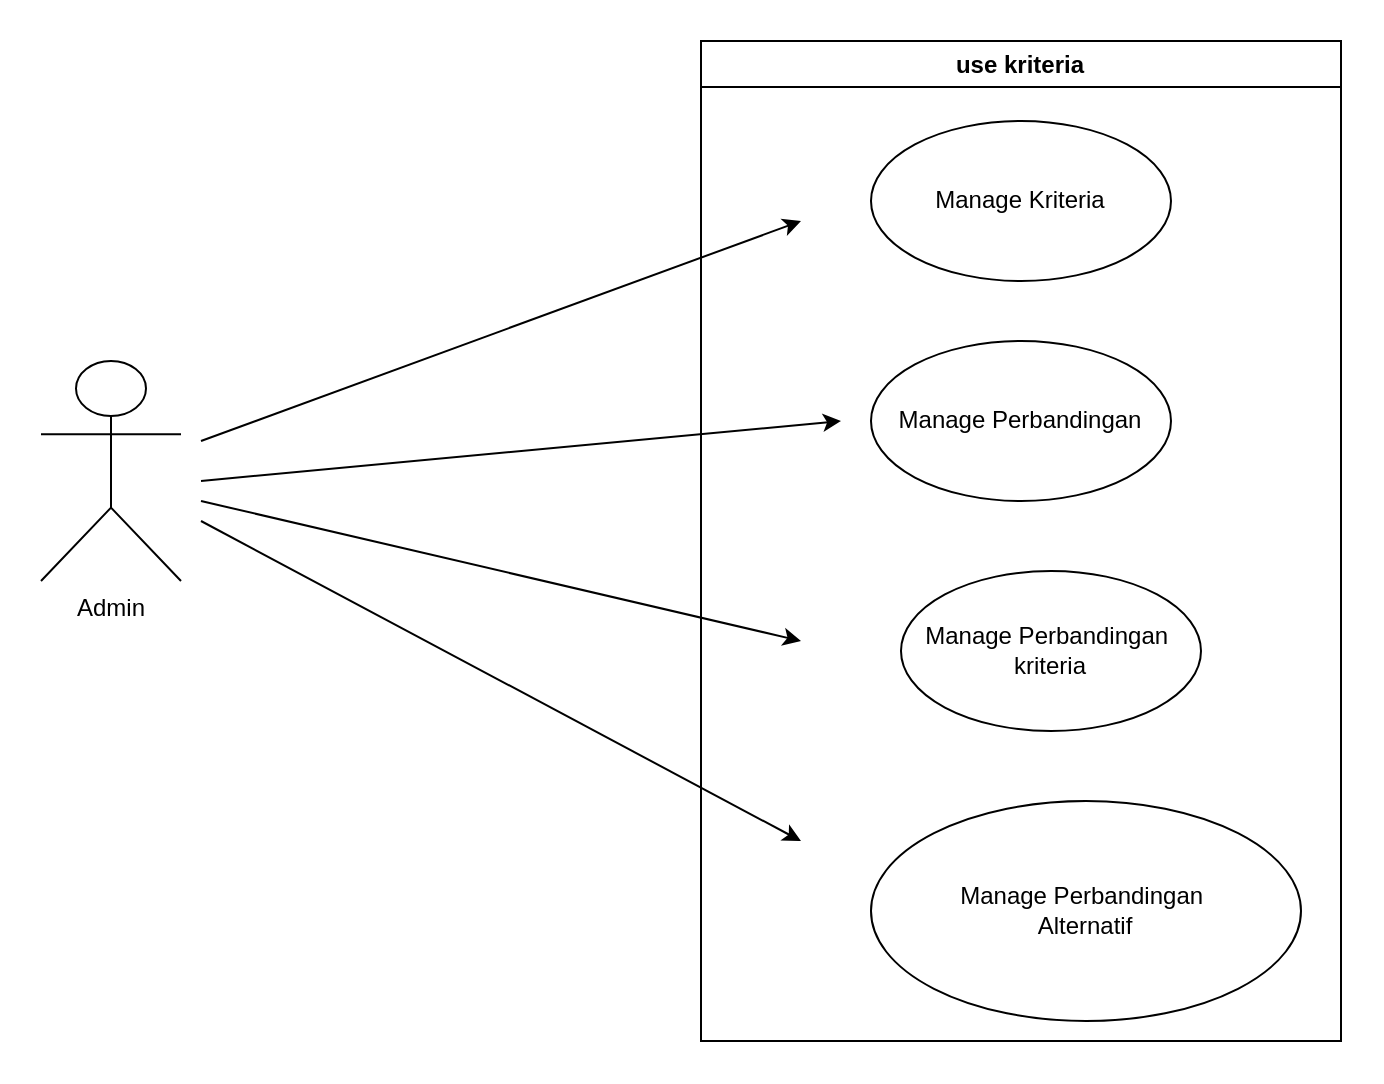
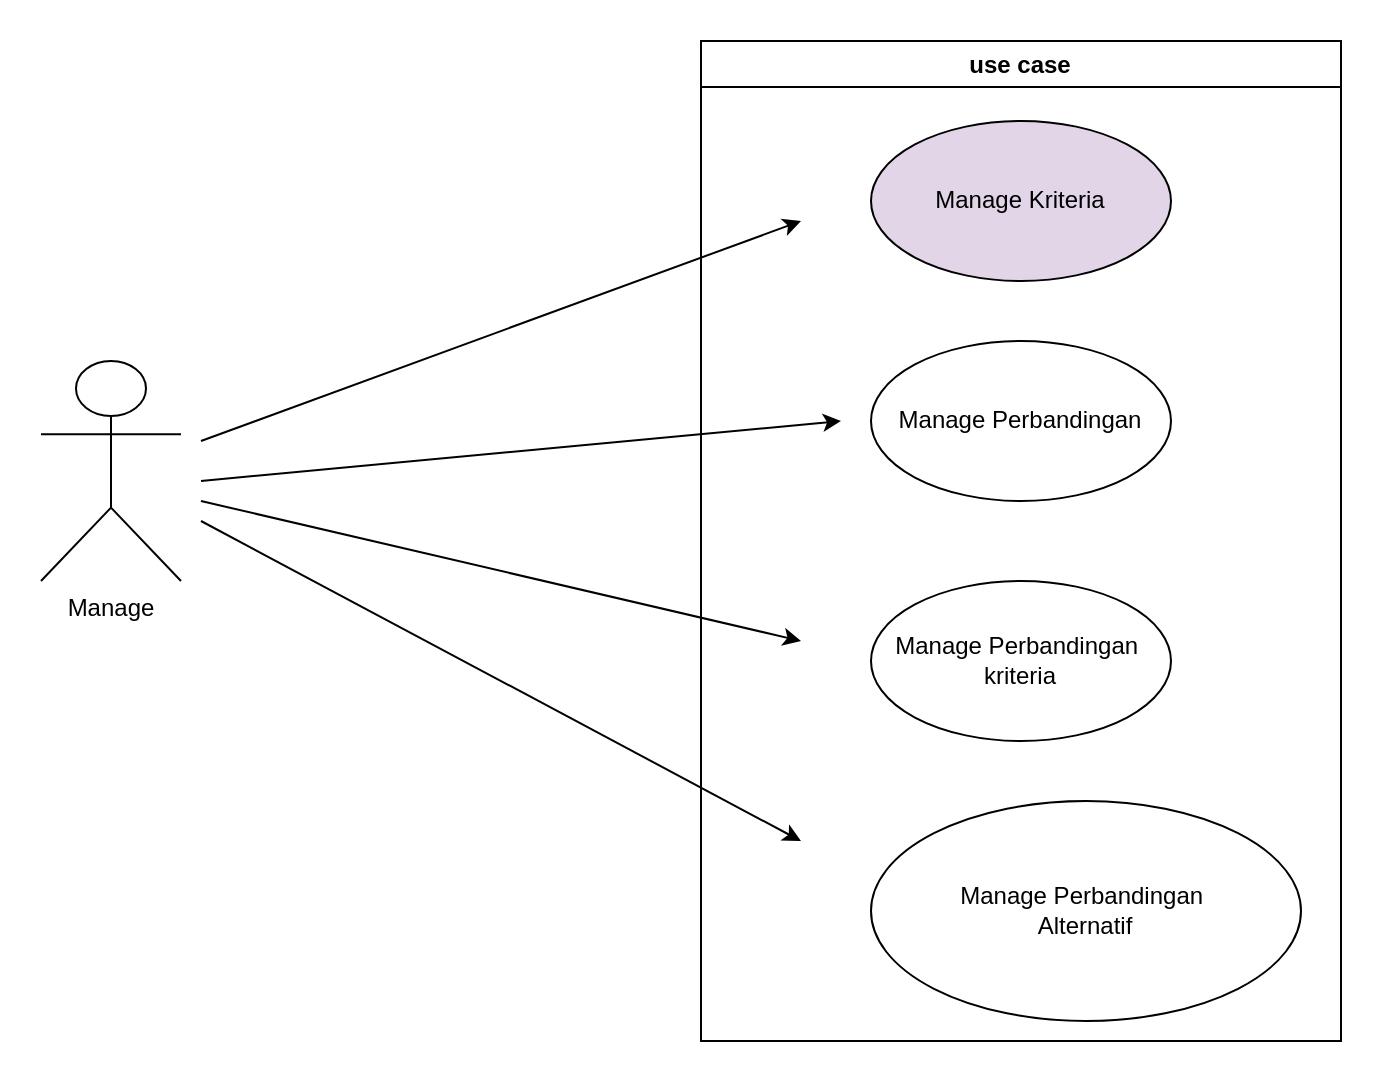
(1020, 65) -> (1020, 65)
(1021, 201) -> (1021, 201)
(112, 609) -> (112, 609)
(1051, 651) -> (1021, 661)
